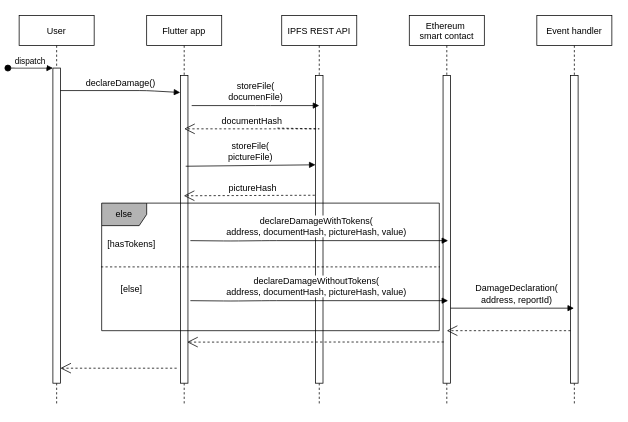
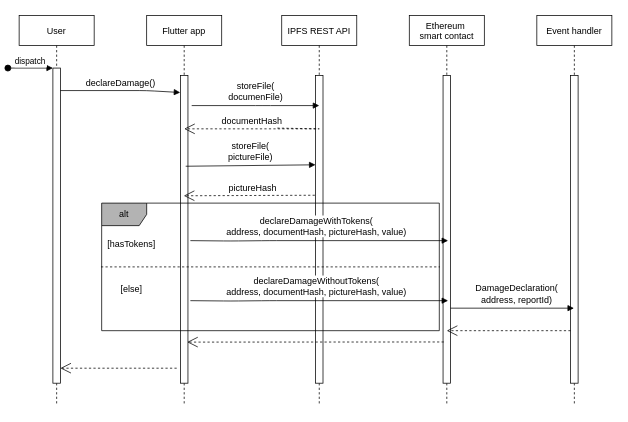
(124, 214) -> (124, 214)
